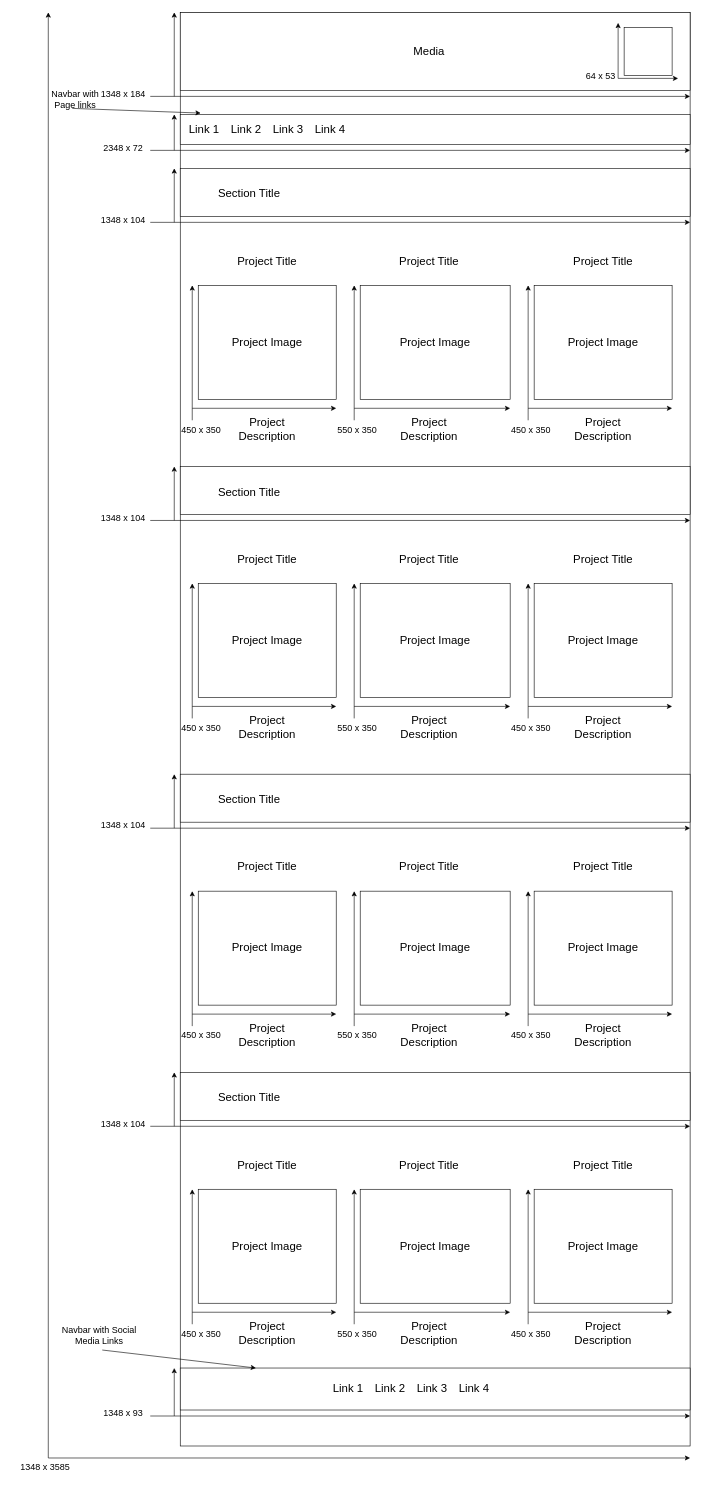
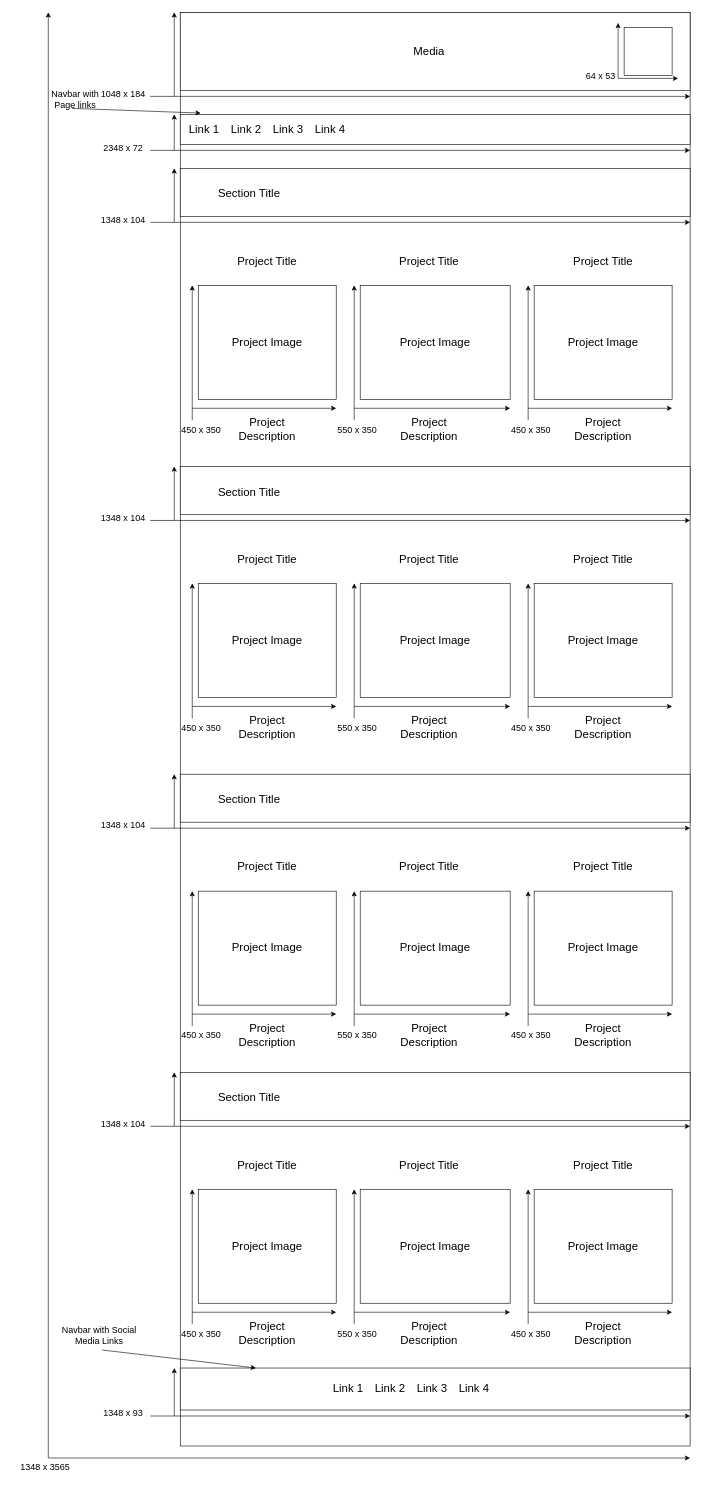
(123, 93) -> (123, 93)
(45, 1467) -> (45, 1467)
